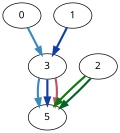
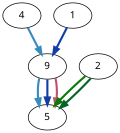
(22, 16) -> (22, 16)
(47, 66) -> (47, 66)
